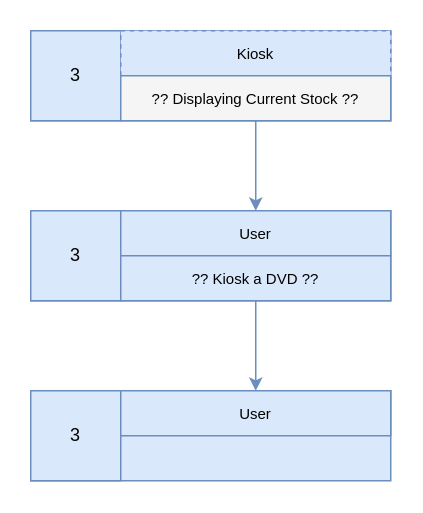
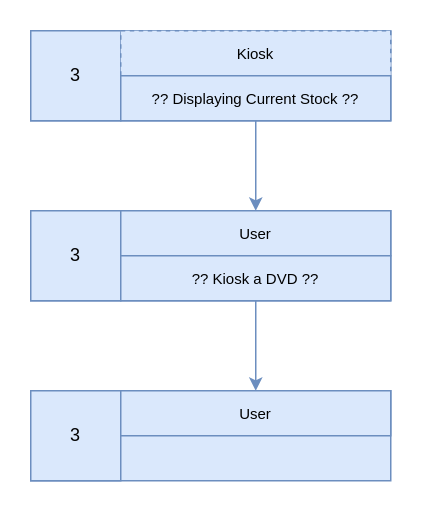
(256, 98) -> (256, 98)
